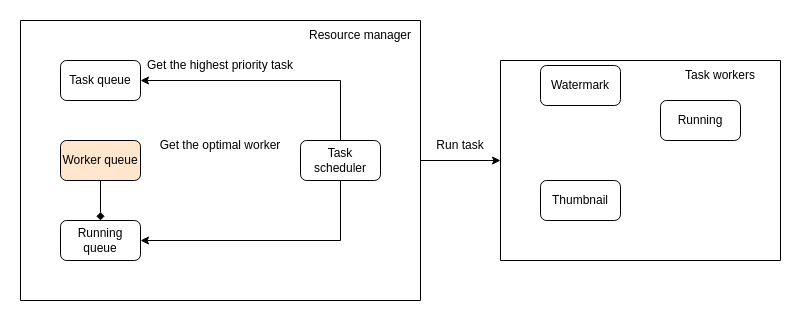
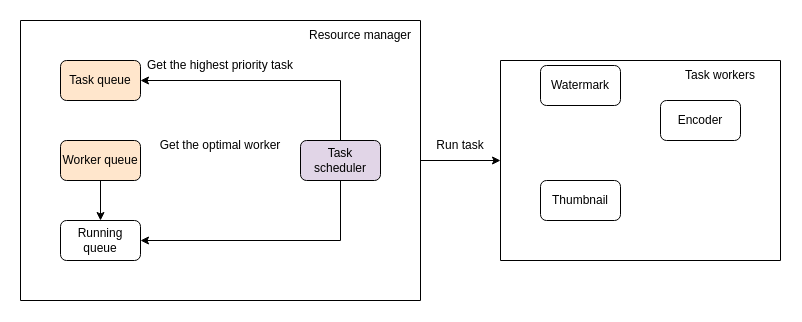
(101, 81) -> (101, 81)
(701, 121) -> (701, 121)
(341, 161) -> (341, 161)
(101, 212) -> (101, 212)
